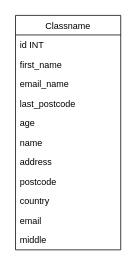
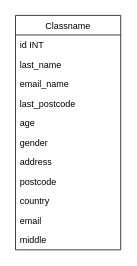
(44, 65) -> (41, 65)
(30, 143) -> (35, 143)
